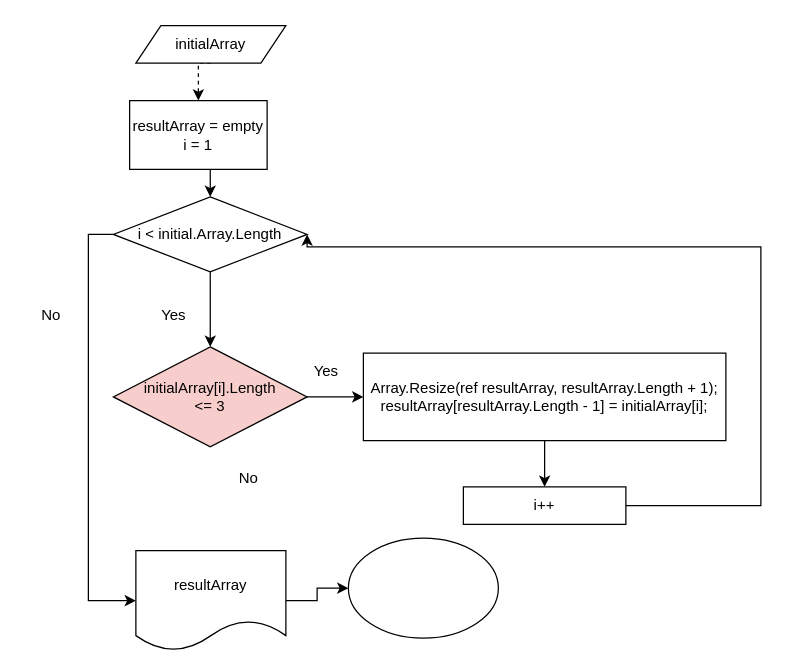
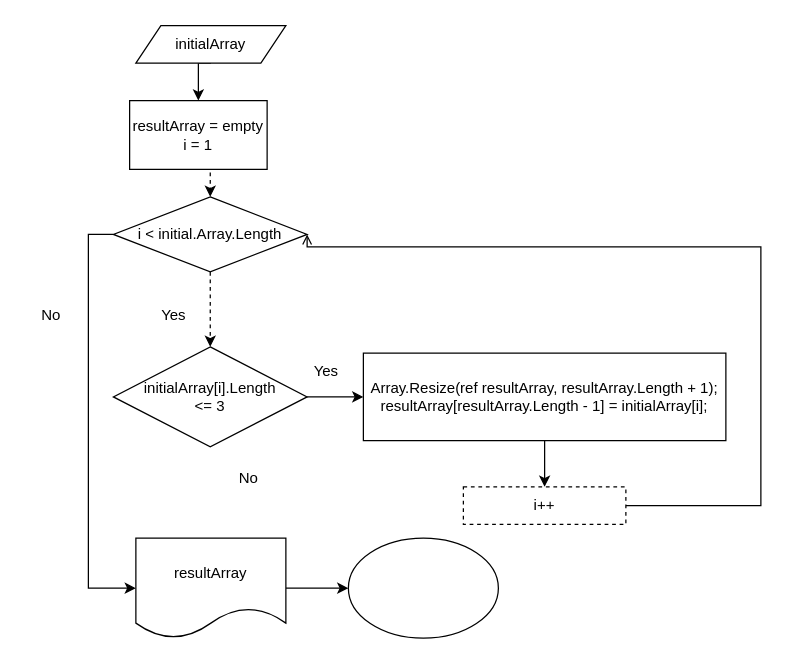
(198, 74) -> (198, 74)
(210, 178) -> (210, 178)
(307, 243) -> (307, 241)
(210, 306) -> (210, 306)
(210, 397) -> (210, 397)
(544, 506) -> (544, 506)
(211, 601) -> (211, 588)
